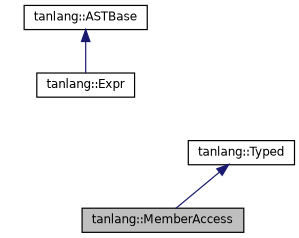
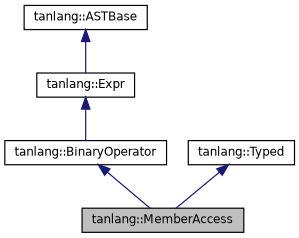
none -> (86, 153)
